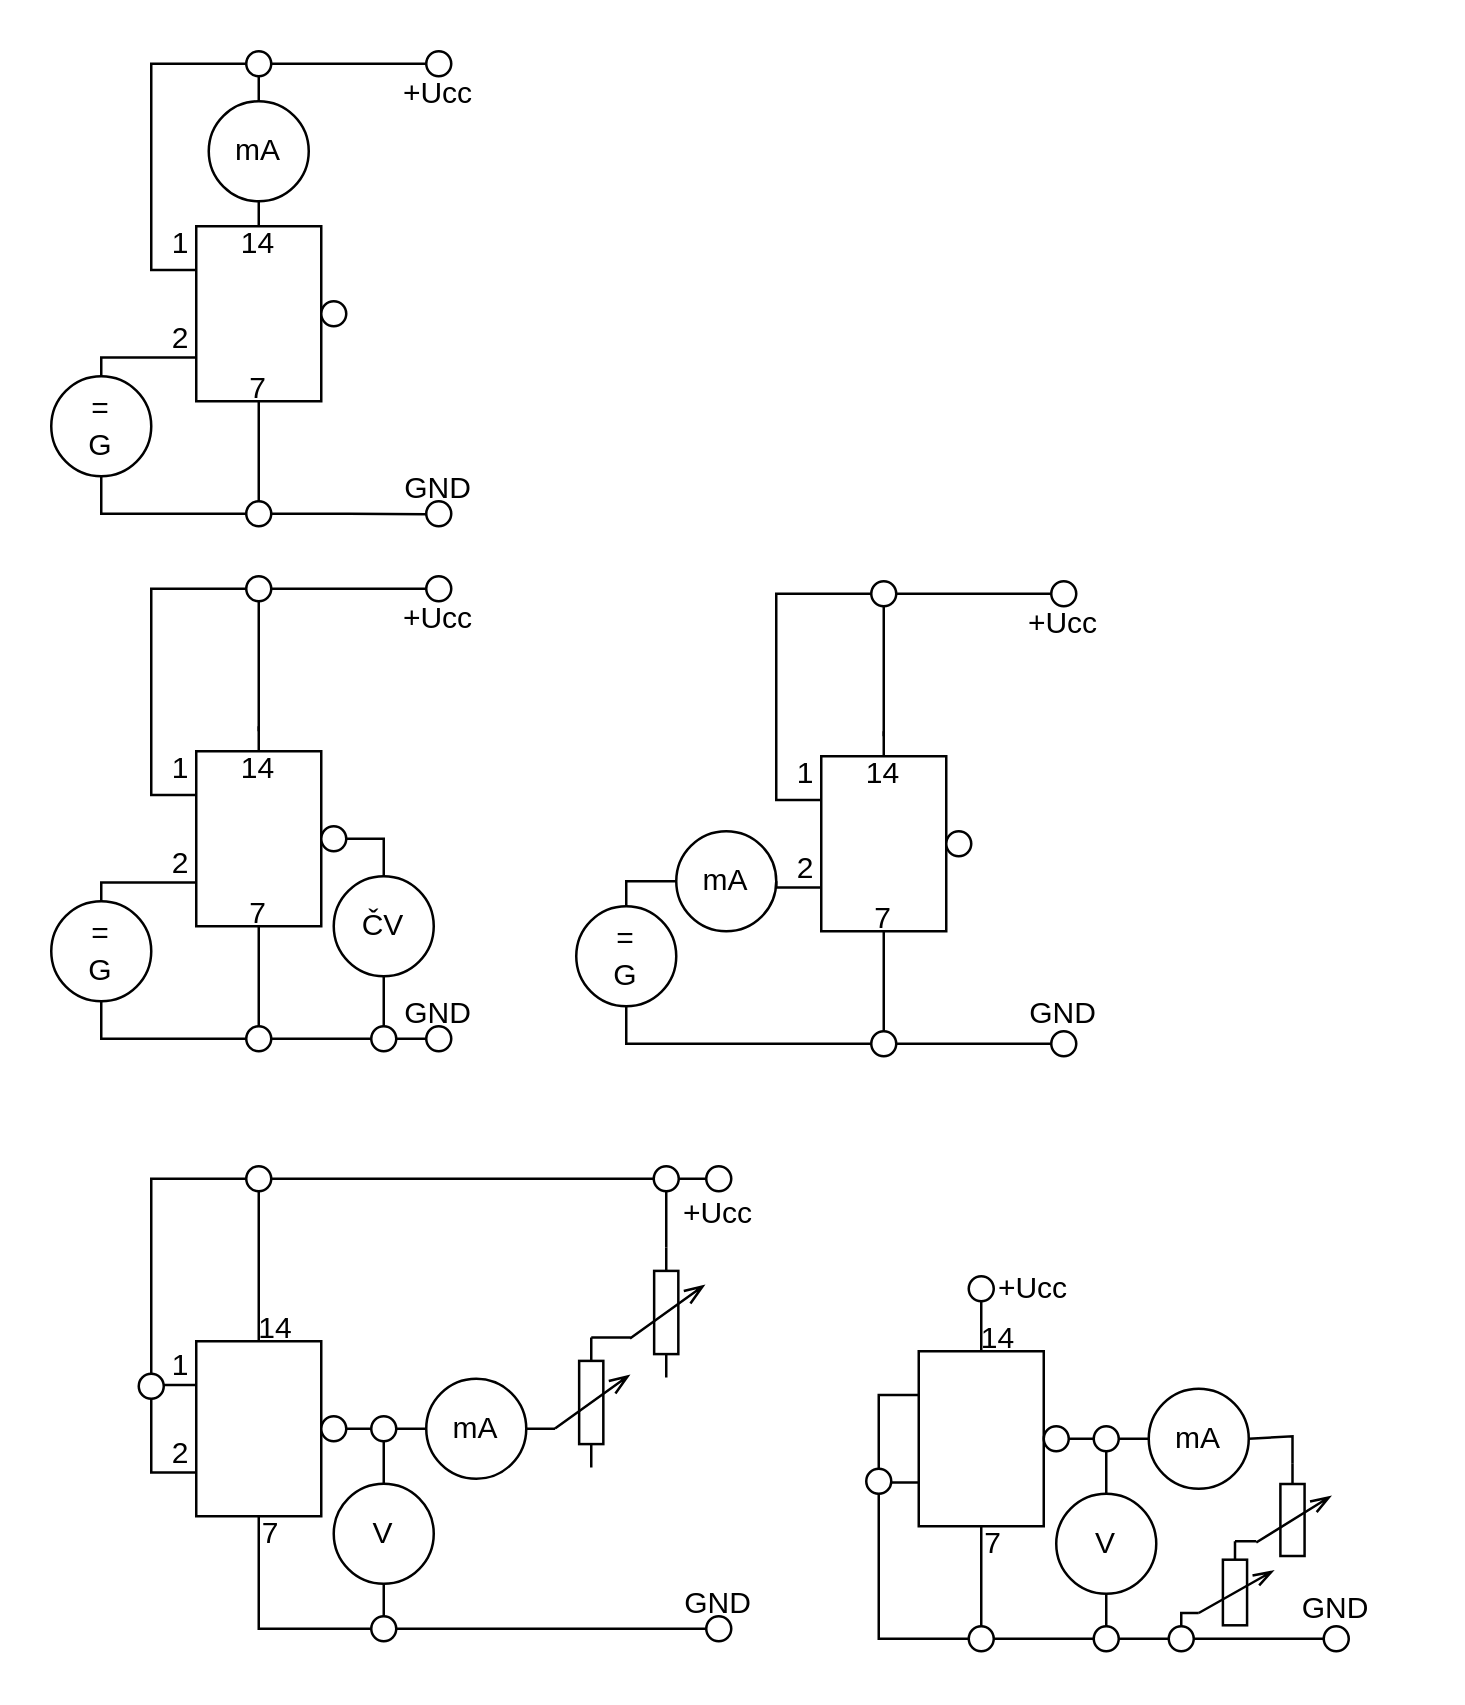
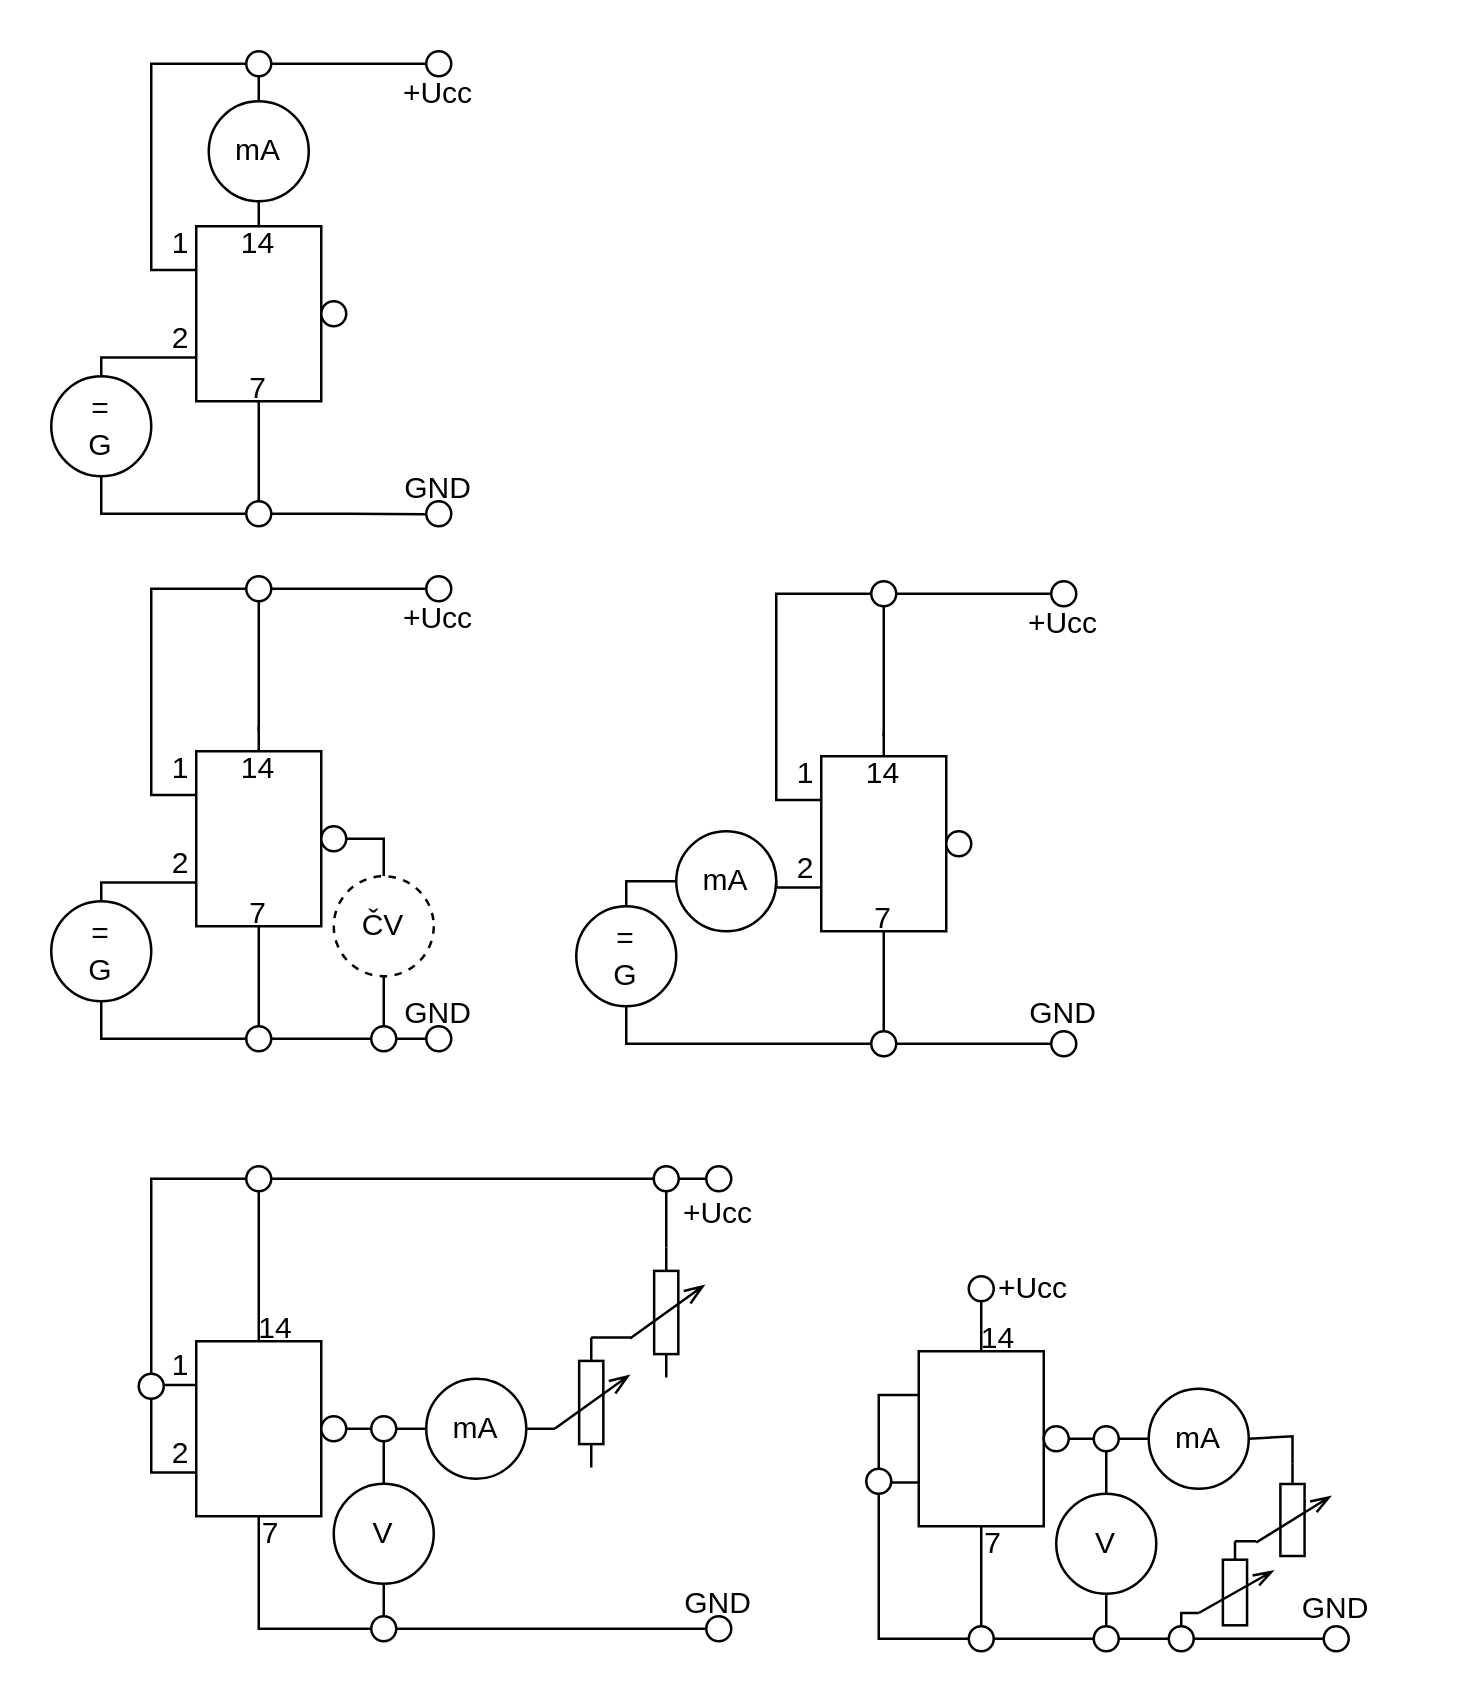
(384, 926) -> (384, 926)
